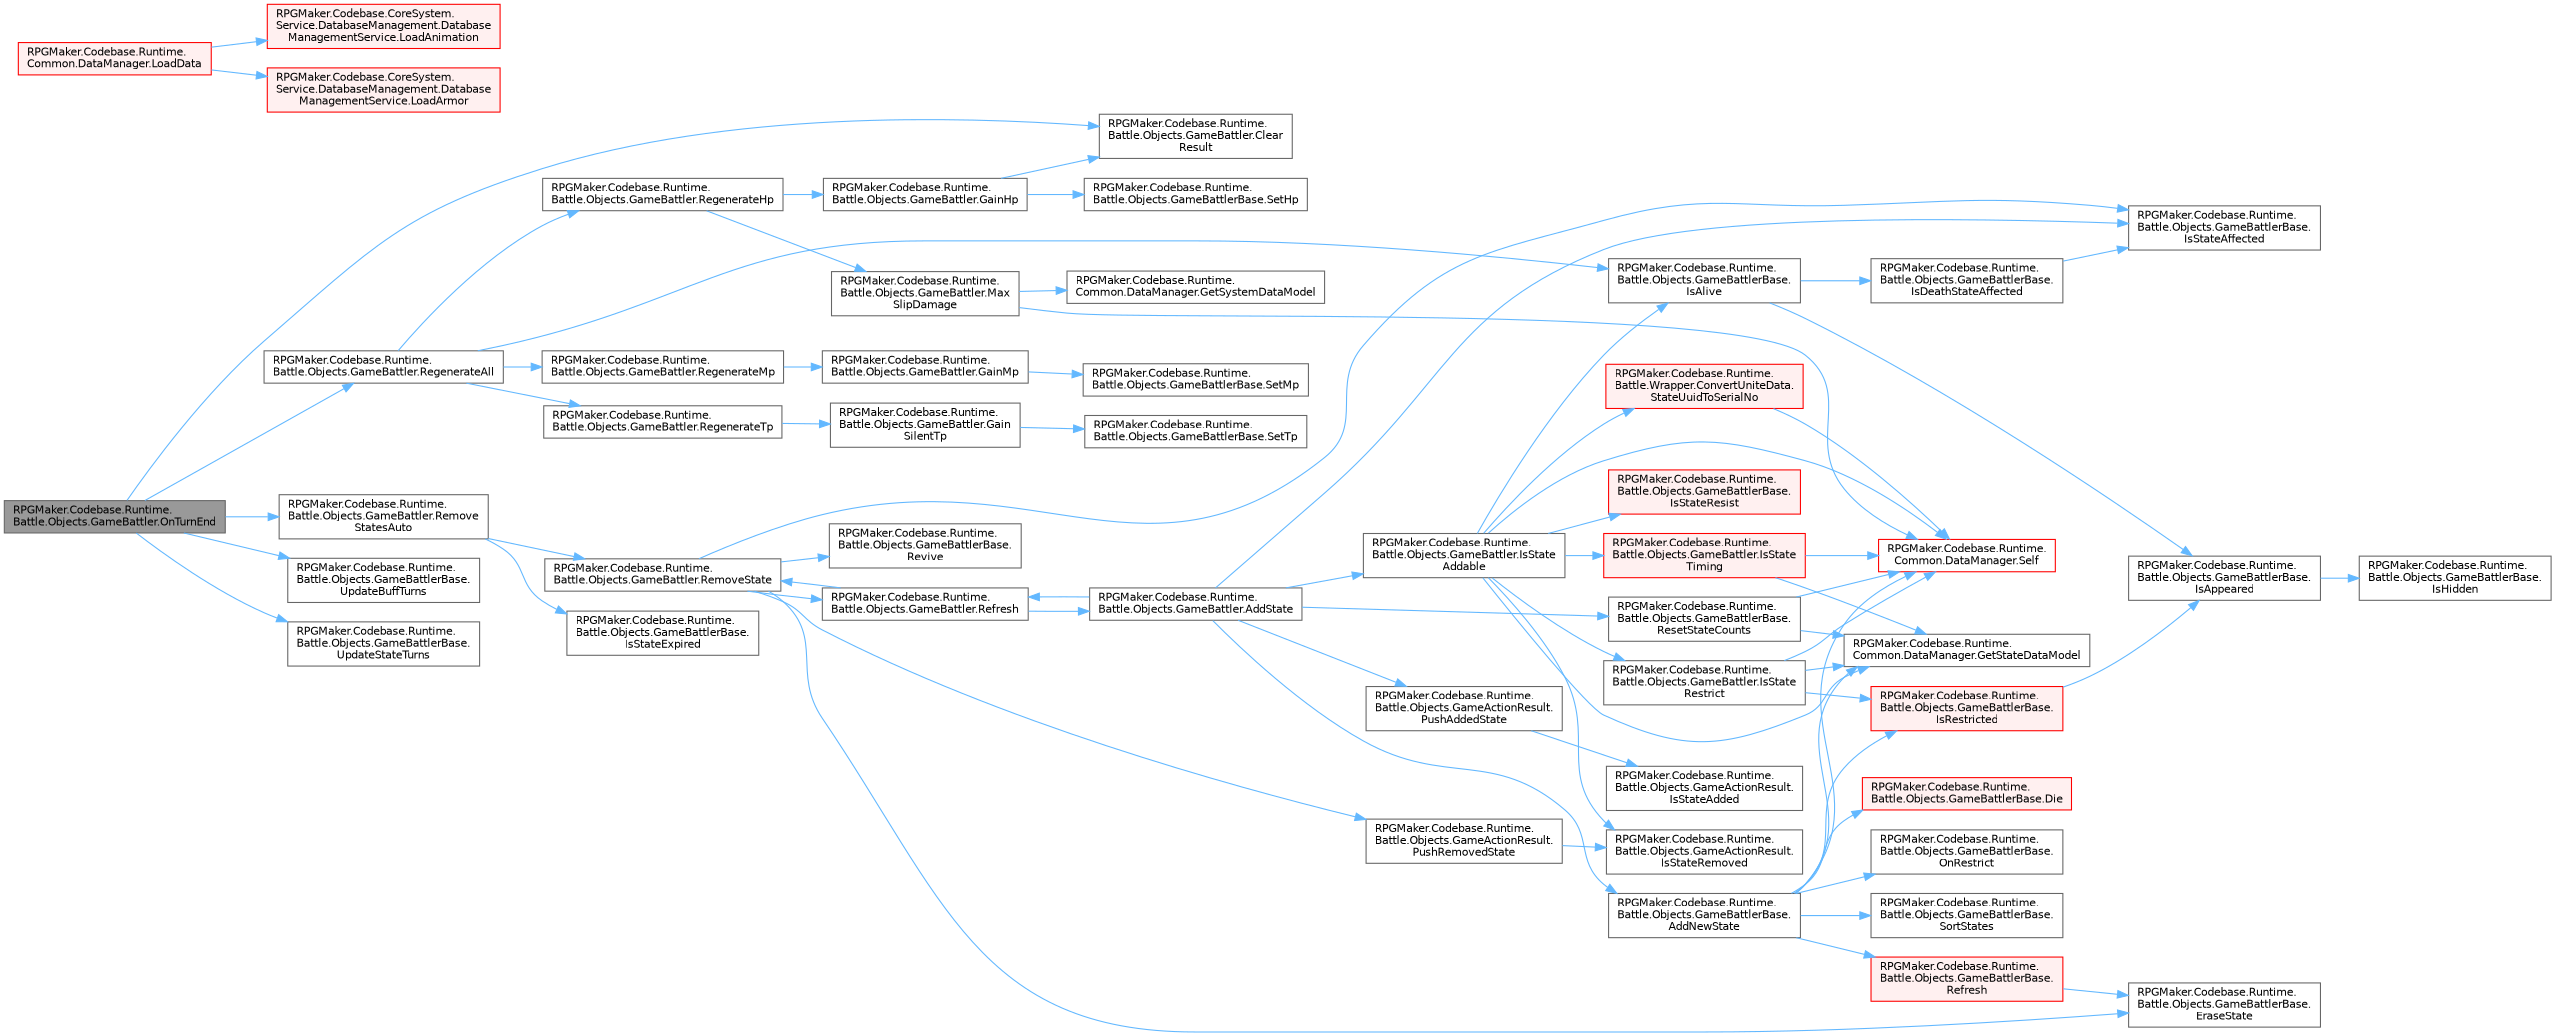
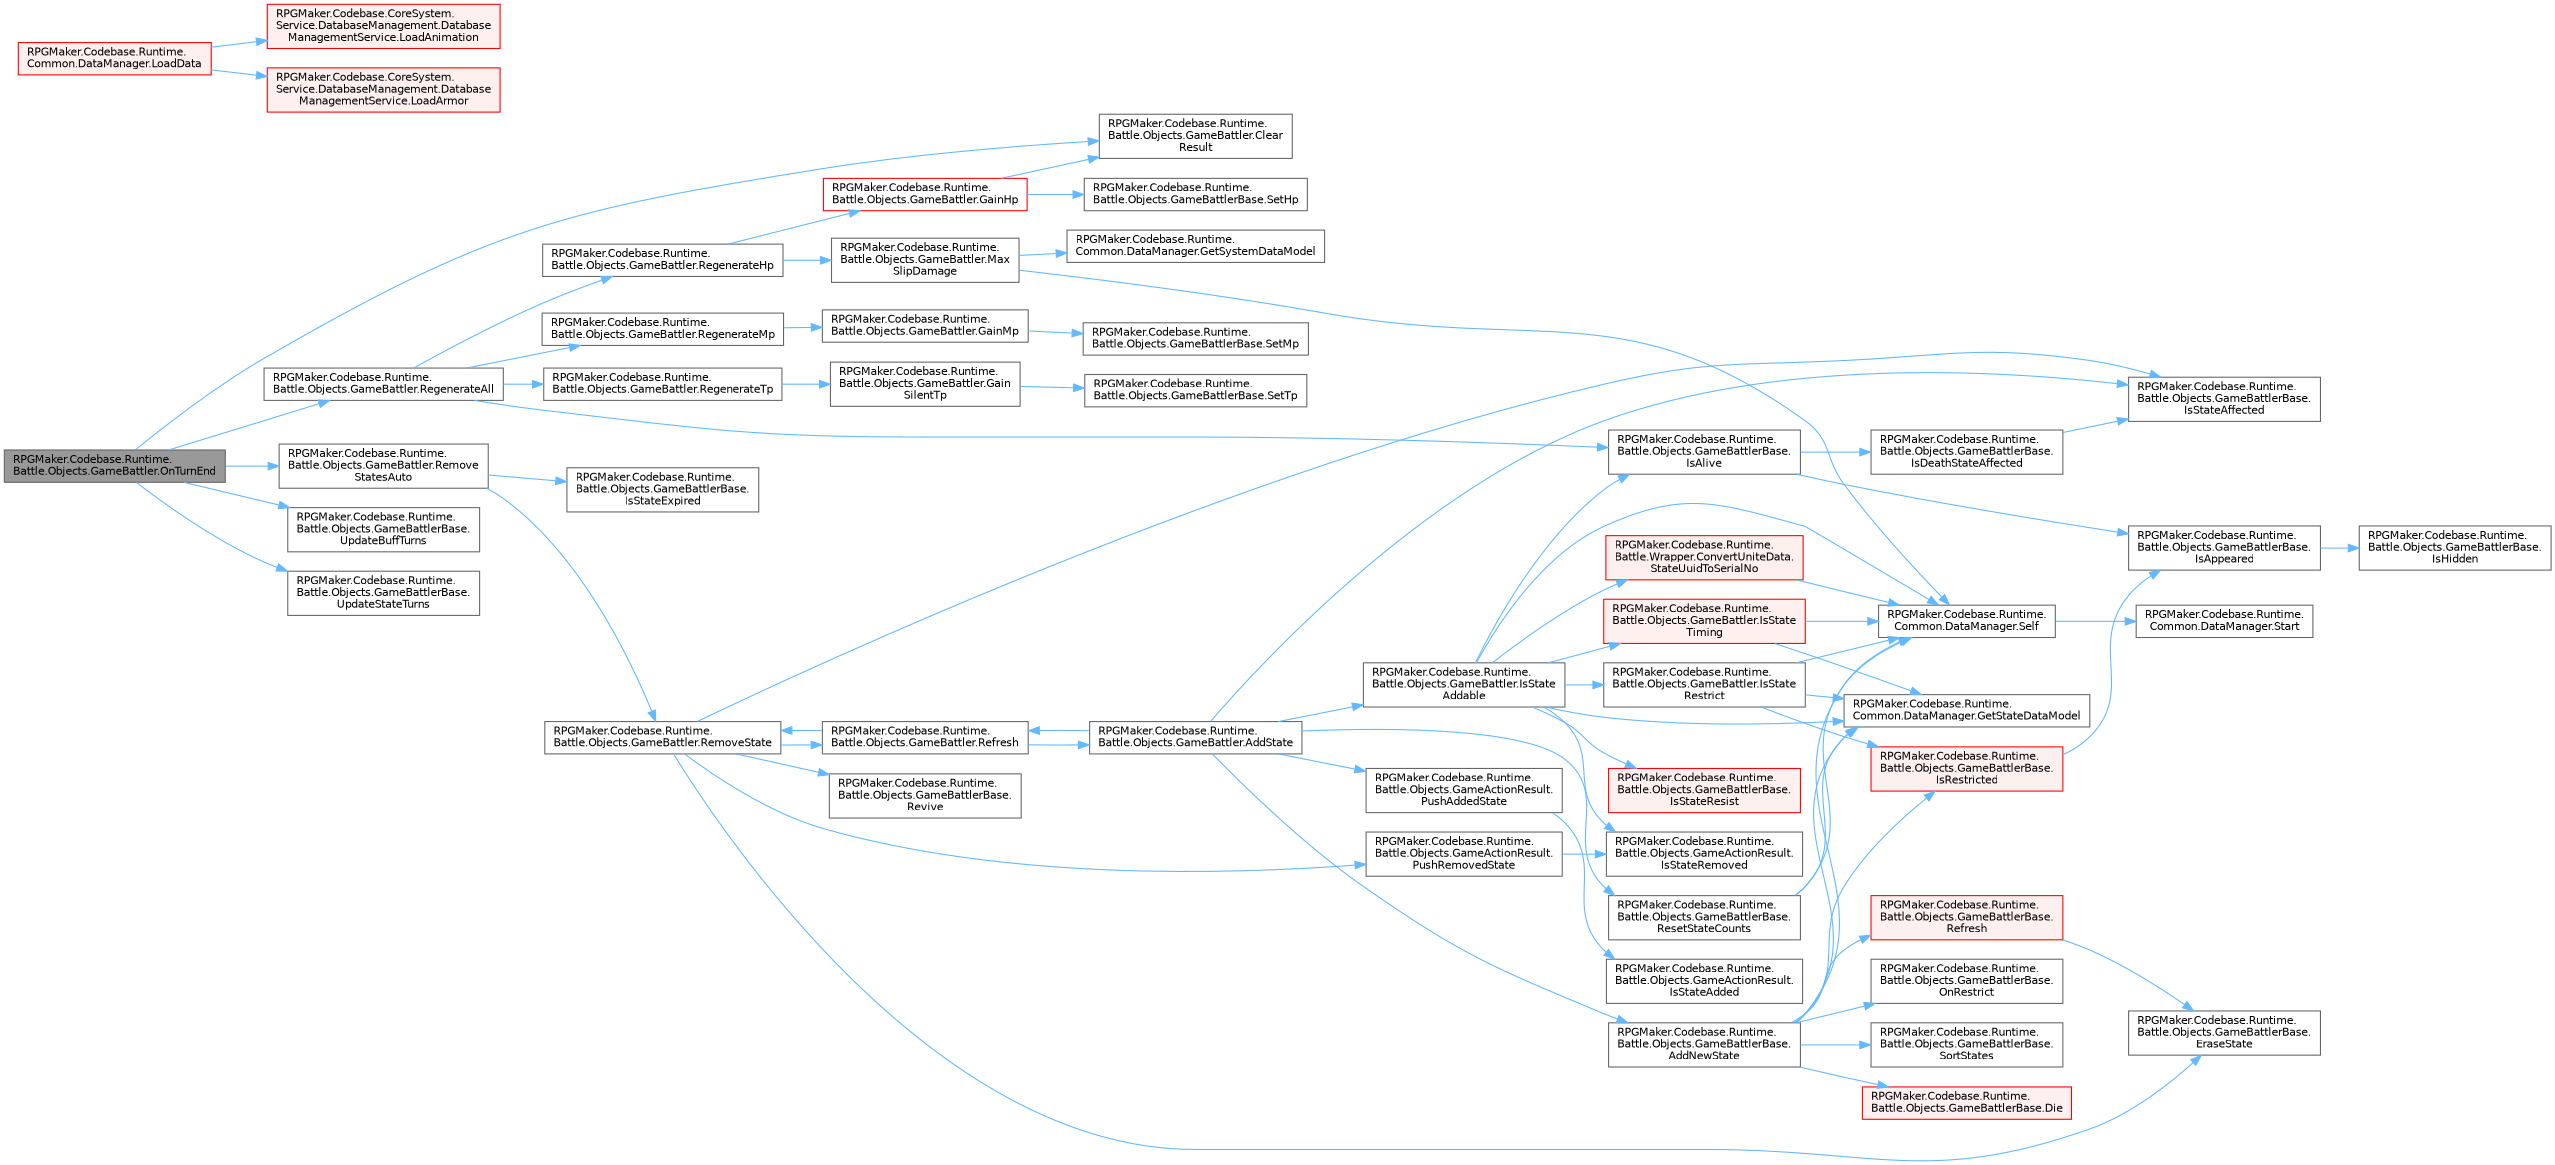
(925, 195) -> (925, 195)
(1967, 556) -> (1967, 621)
none -> (2225, 621)
